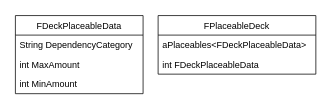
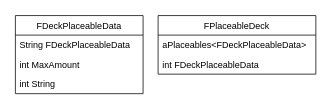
(80, 45) -> (78, 45)
(49, 84) -> (41, 84)
